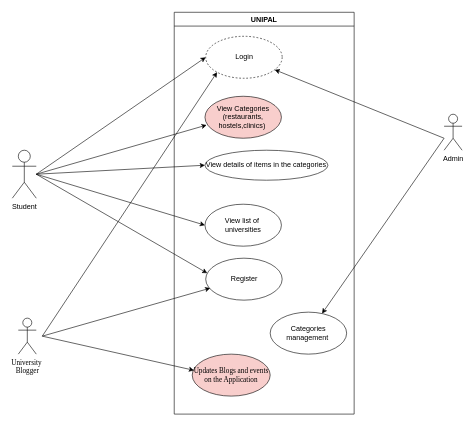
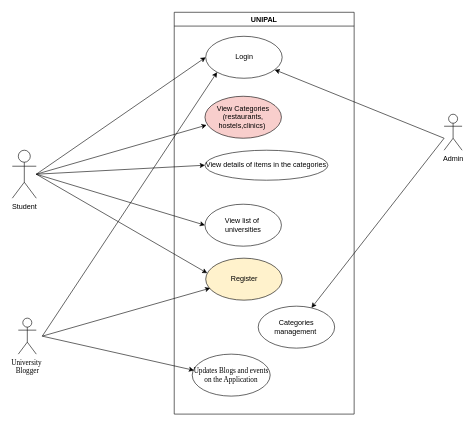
(244, 57) -> (244, 57)
(244, 279) -> (244, 279)
(309, 333) -> (297, 327)
(231, 375) -> (231, 375)
